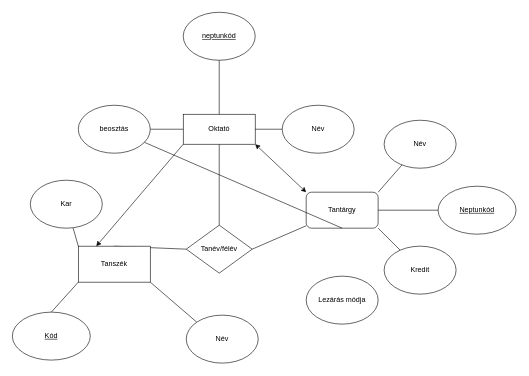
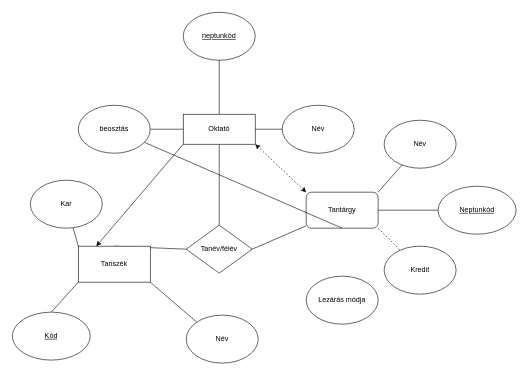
(281, 168) -> (281, 168)
(389, 239) -> (389, 239)
